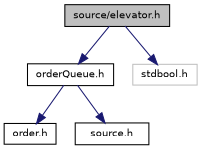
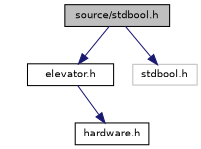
(117, 16) -> (117, 16)
(71, 75) -> (71, 75)
(30, 134) -> none
(112, 134) -> (112, 134)
